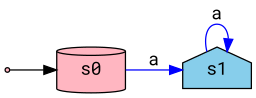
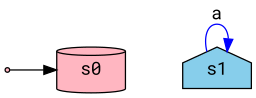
(148, 70) -> none
